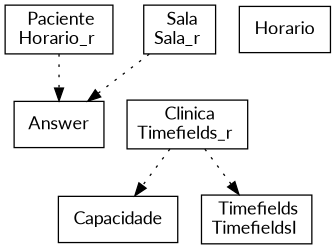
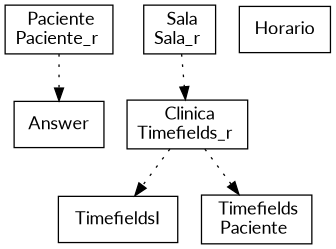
(59, 30) -> (59, 30)
(124, 74) -> (183, 70)
(118, 219) -> (118, 219)
(257, 219) -> (257, 219)
